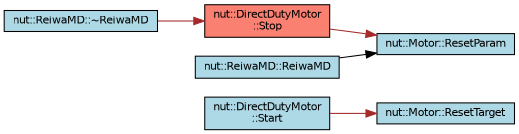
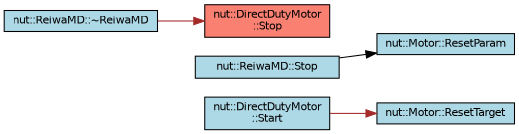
(348, 31) -> none
(267, 67) -> (267, 67)
